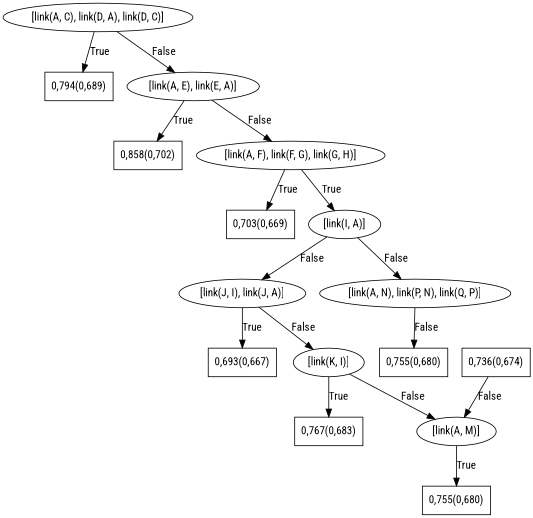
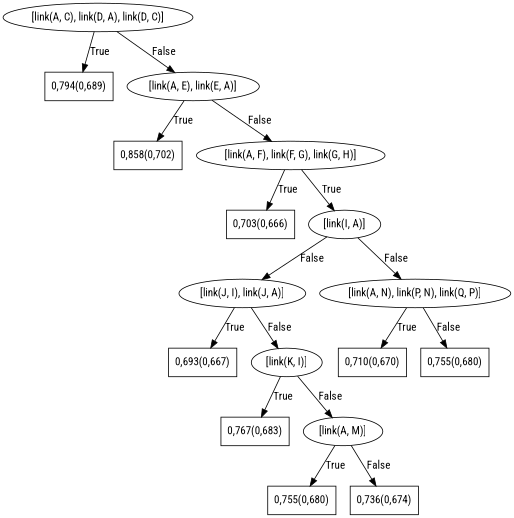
(261, 224) -> (261, 224)
none -> (372, 362)
(478, 394) -> (362, 462)
